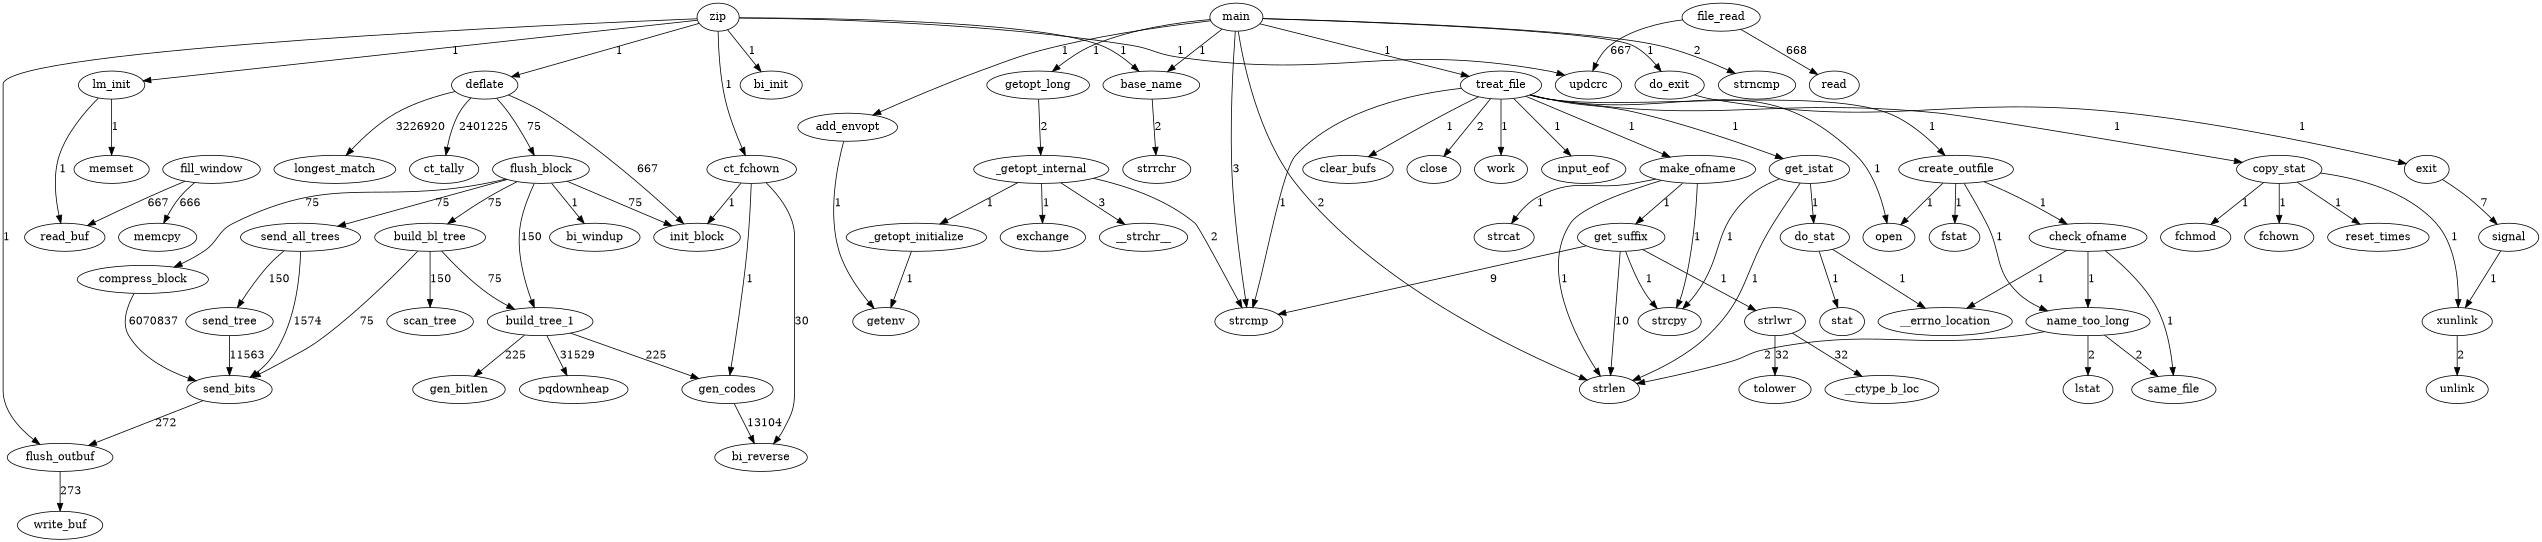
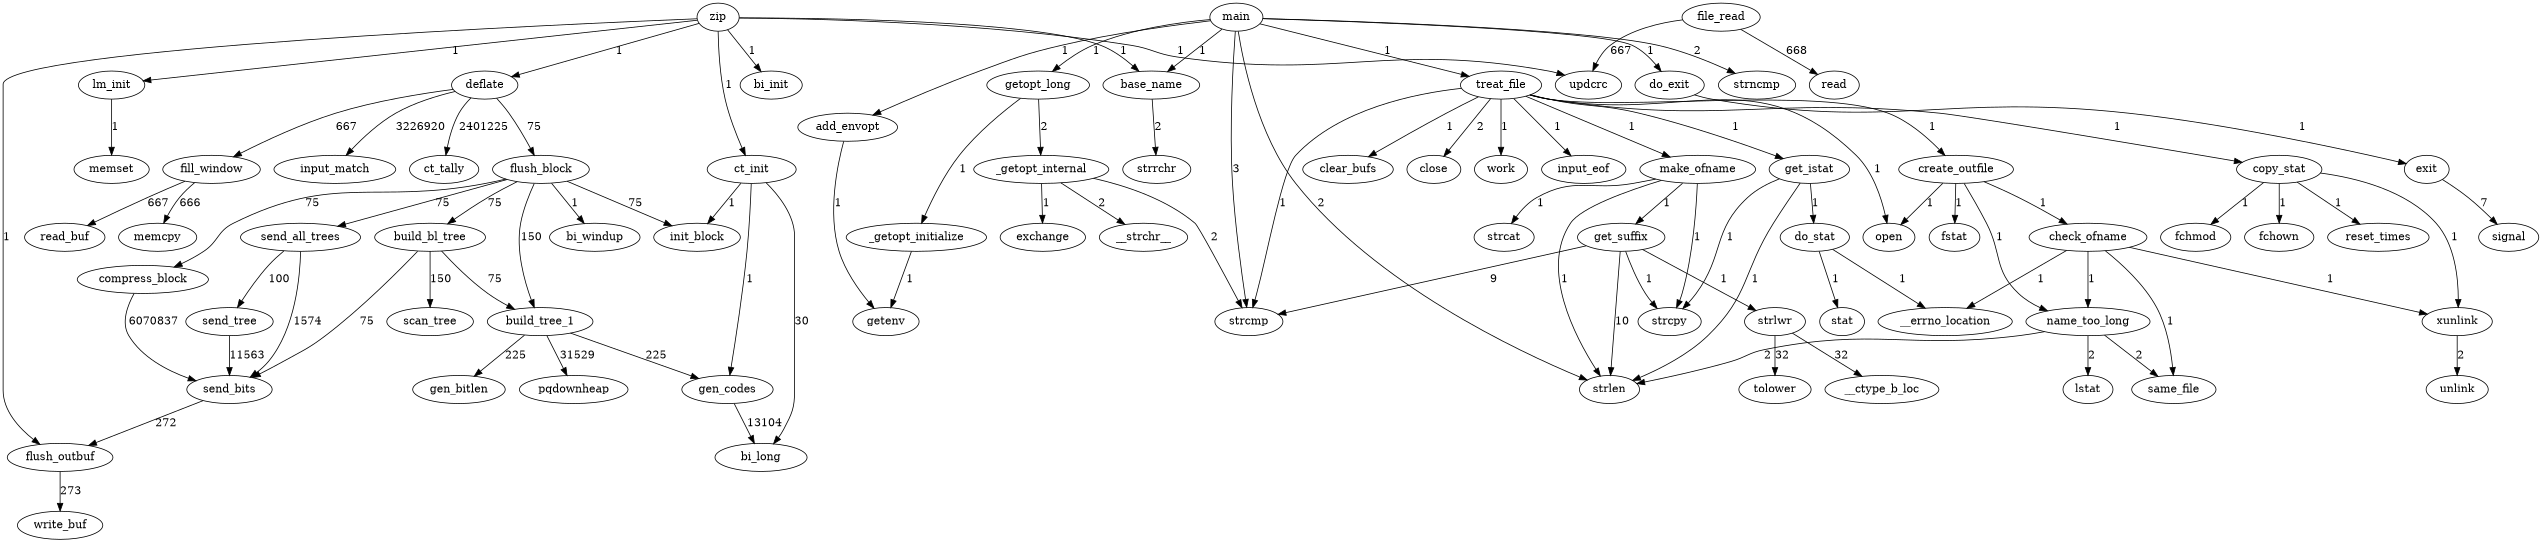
(598, 150) -> (344, 111)
(61, 151) -> none
(335, 169) -> (335, 169)
(752, 169) -> (752, 169)
(982, 201) -> (964, 150)
(1102, 203) -> (1102, 203)
(2485, 276) -> (2274, 280)
(279, 279) -> (279, 279)
(761, 457) -> (761, 457)
